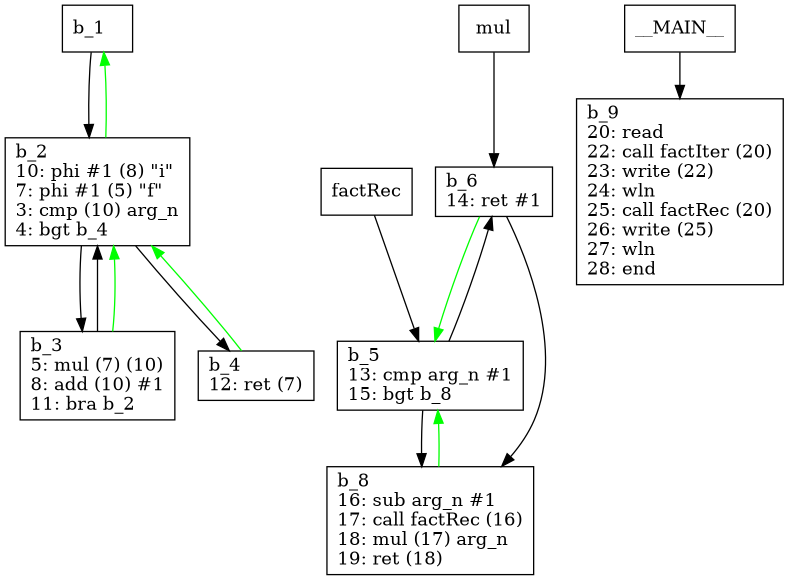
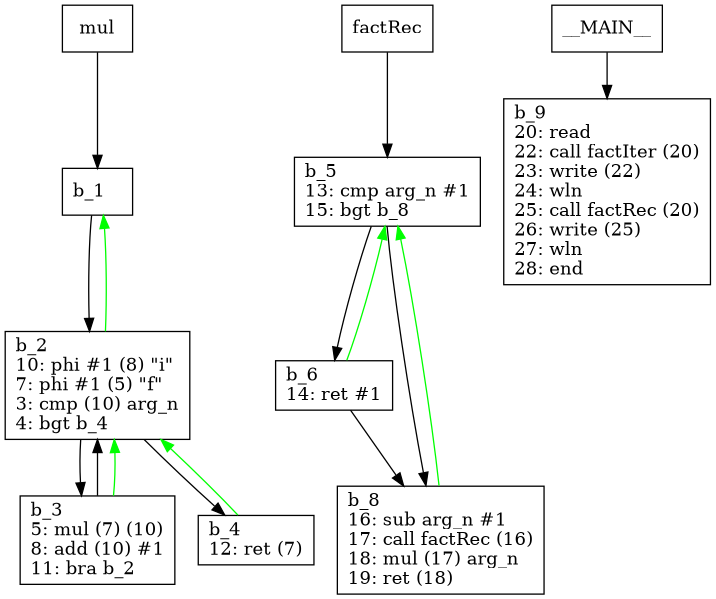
(494, 103) -> (97, 104)
